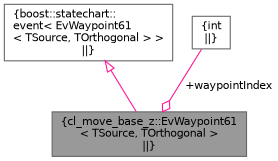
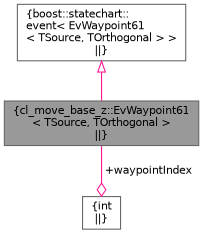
(186, 75) -> (102, 165)
